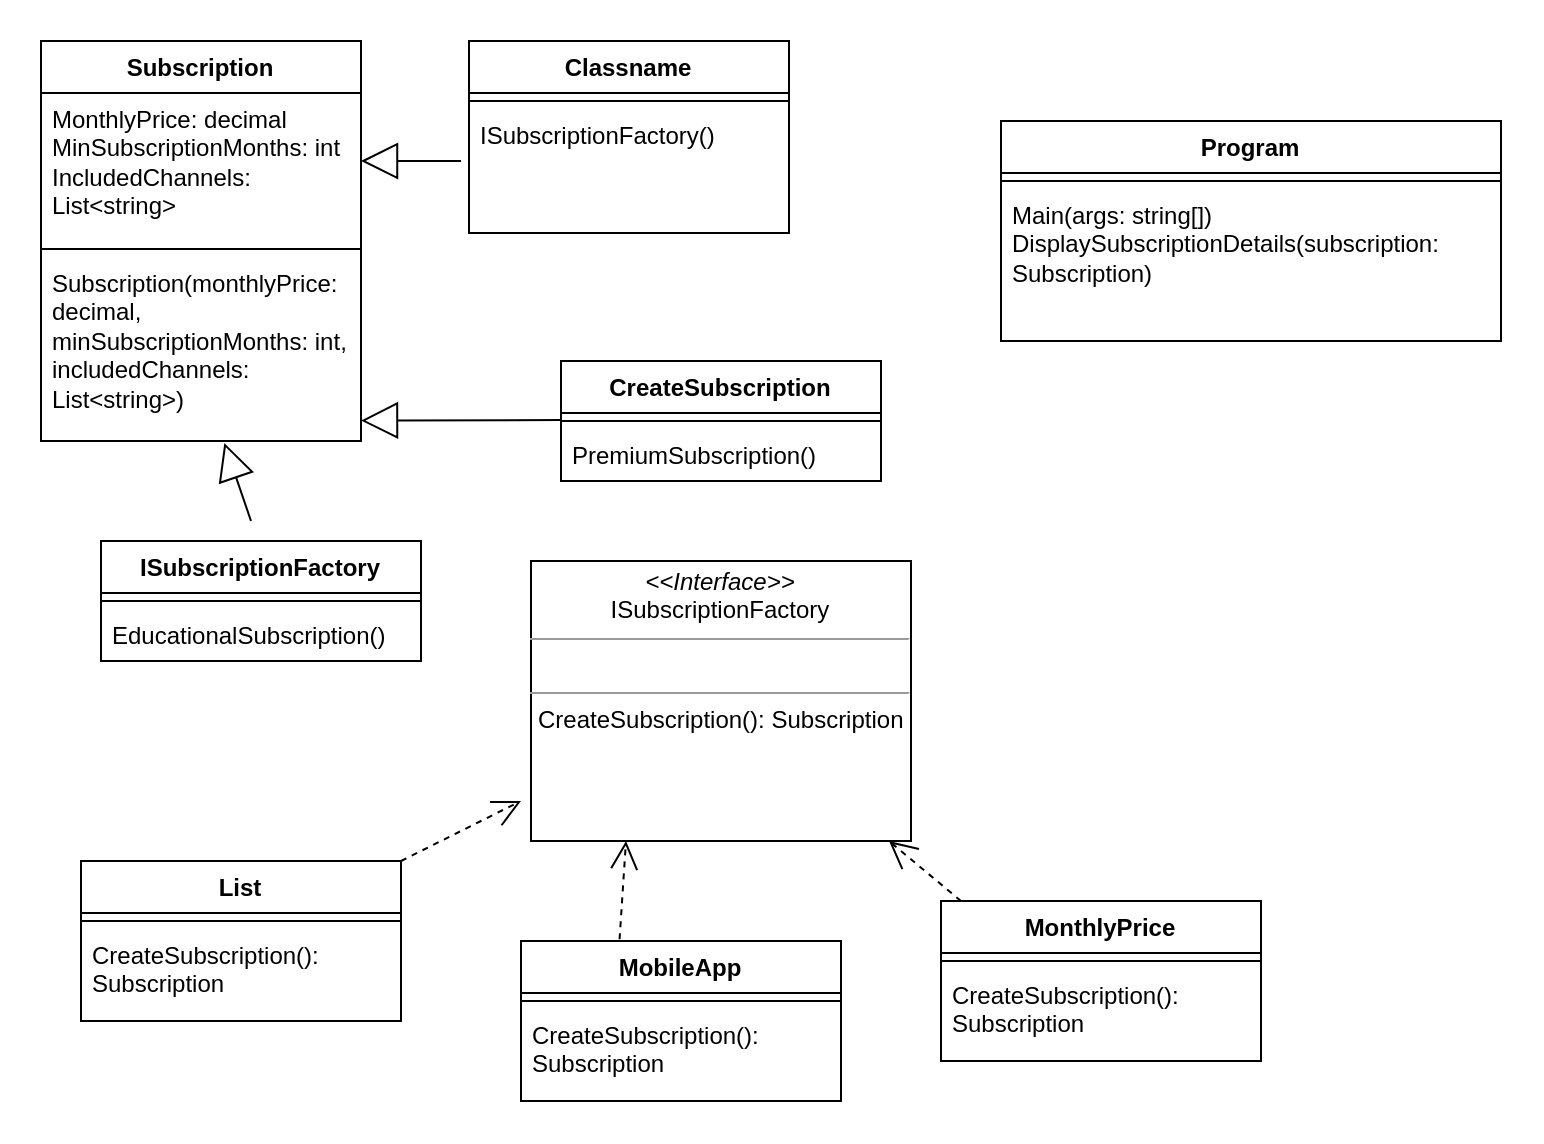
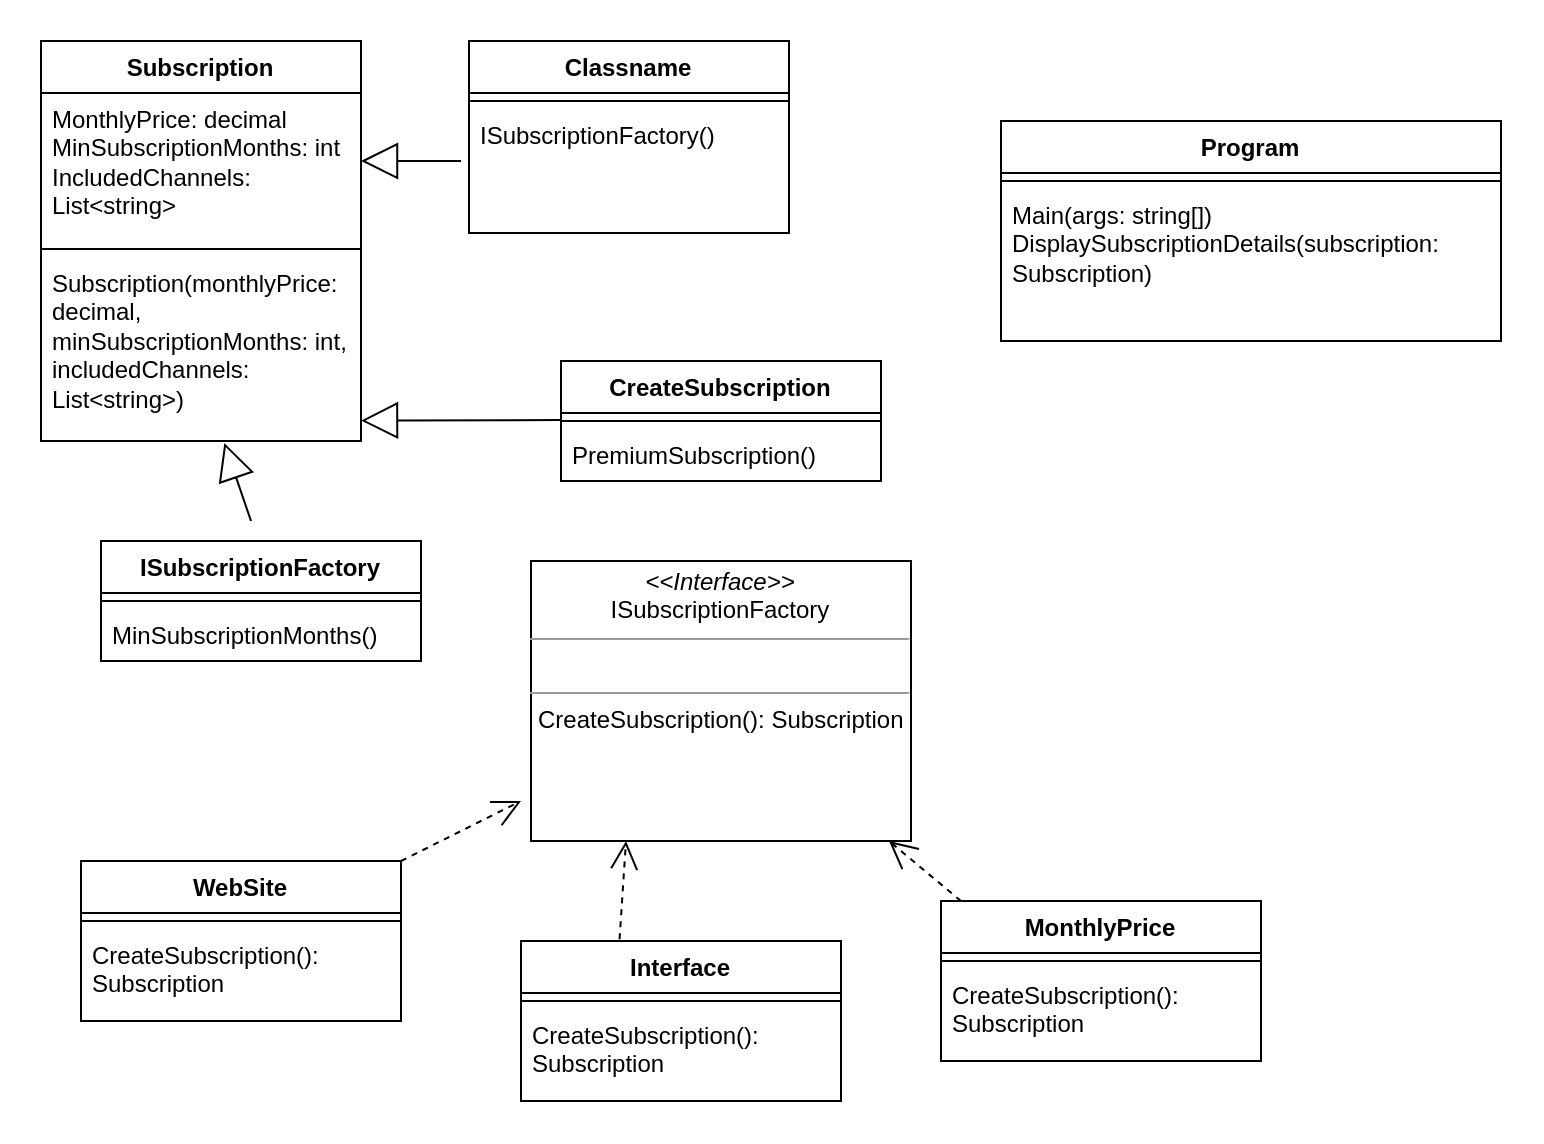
(263, 652) -> (258, 637)
(241, 889) -> (241, 889)
(681, 969) -> (681, 969)
